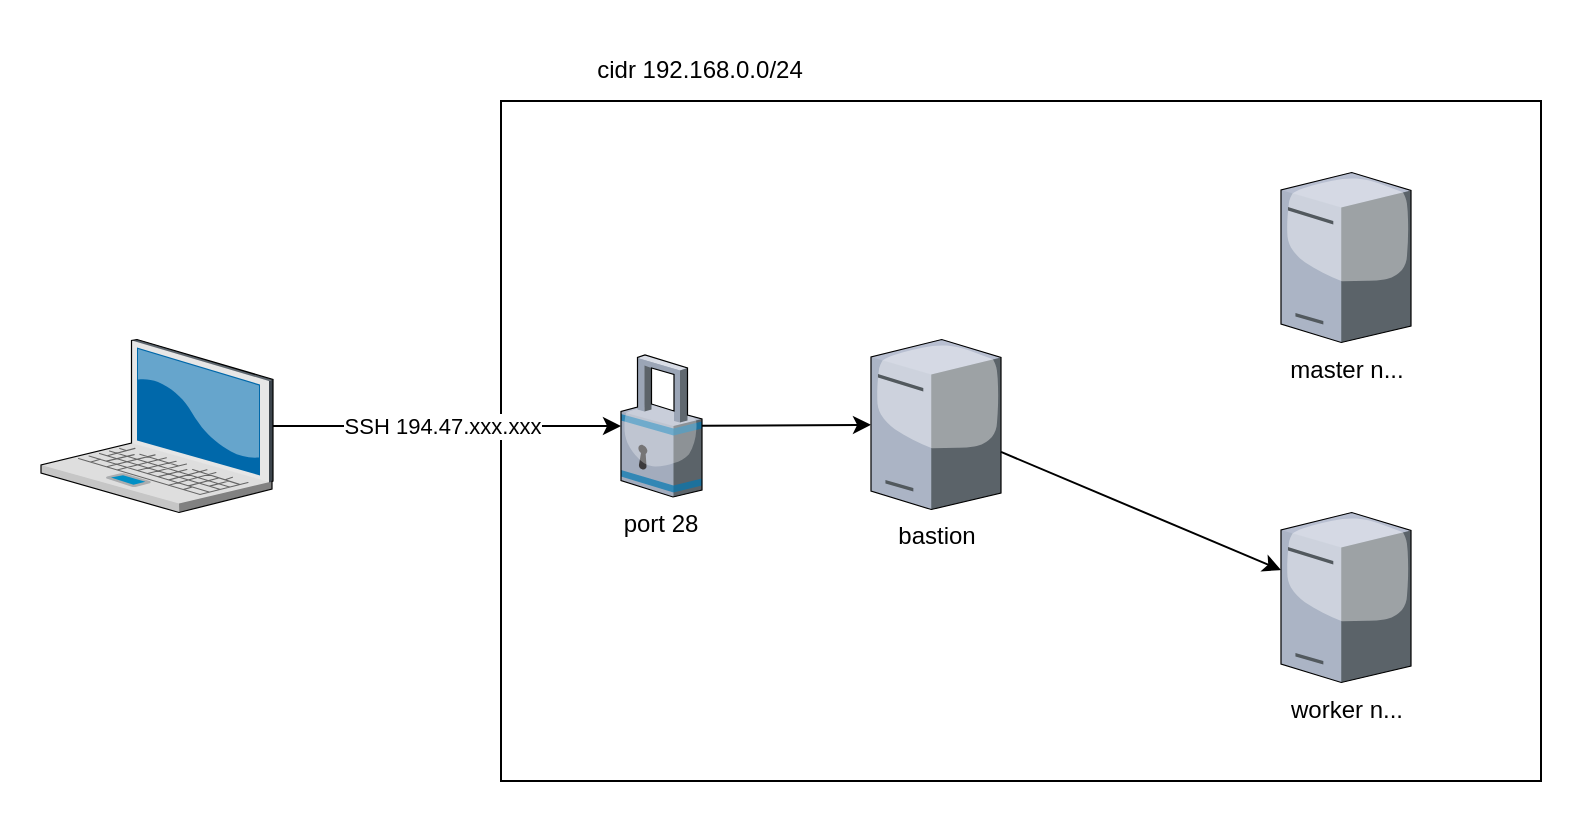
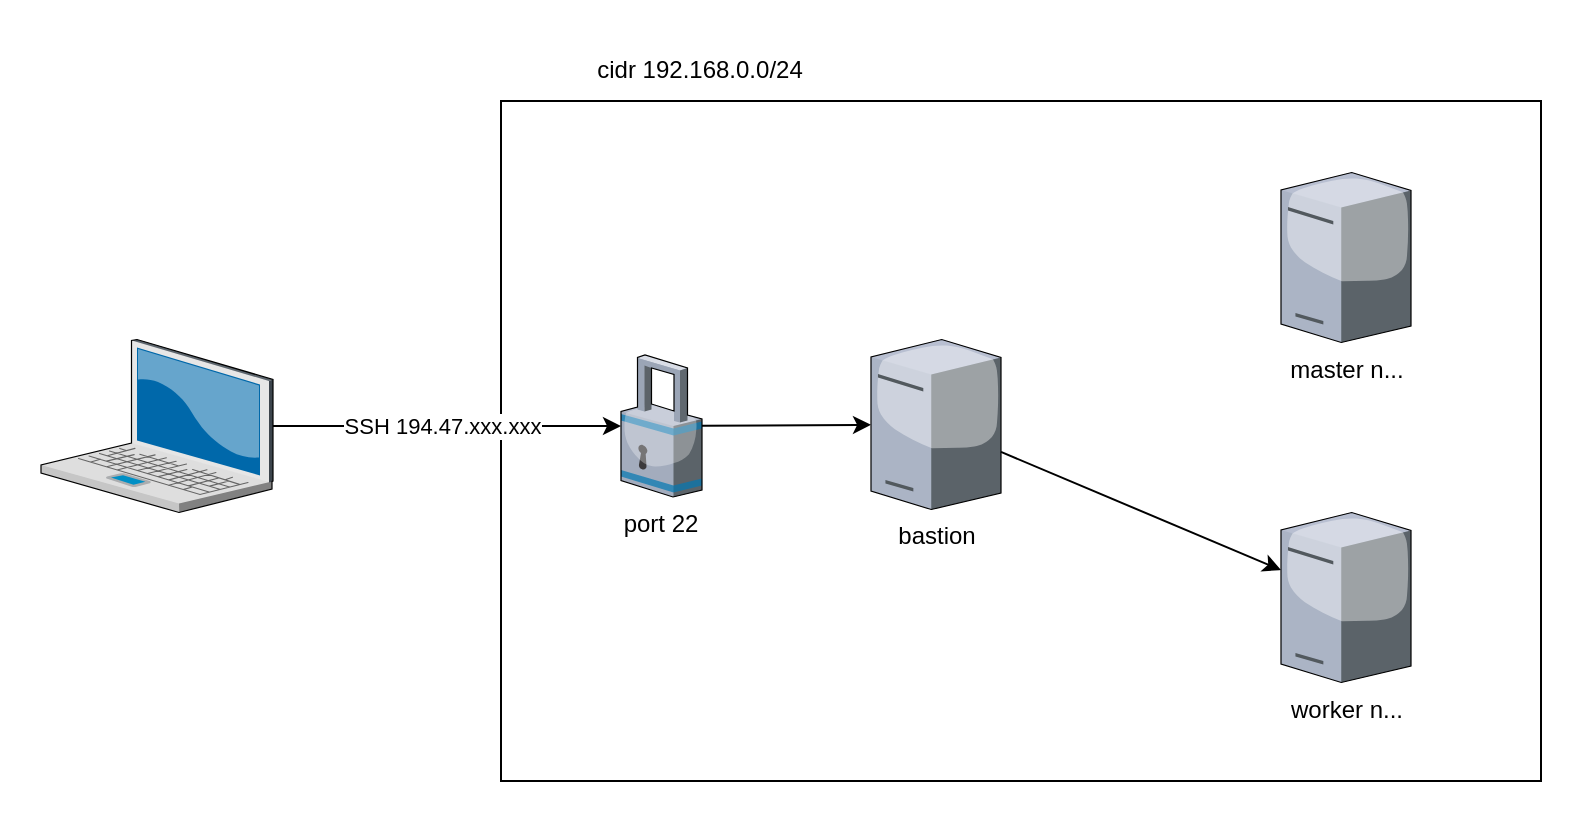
(662, 525) -> (662, 525)
